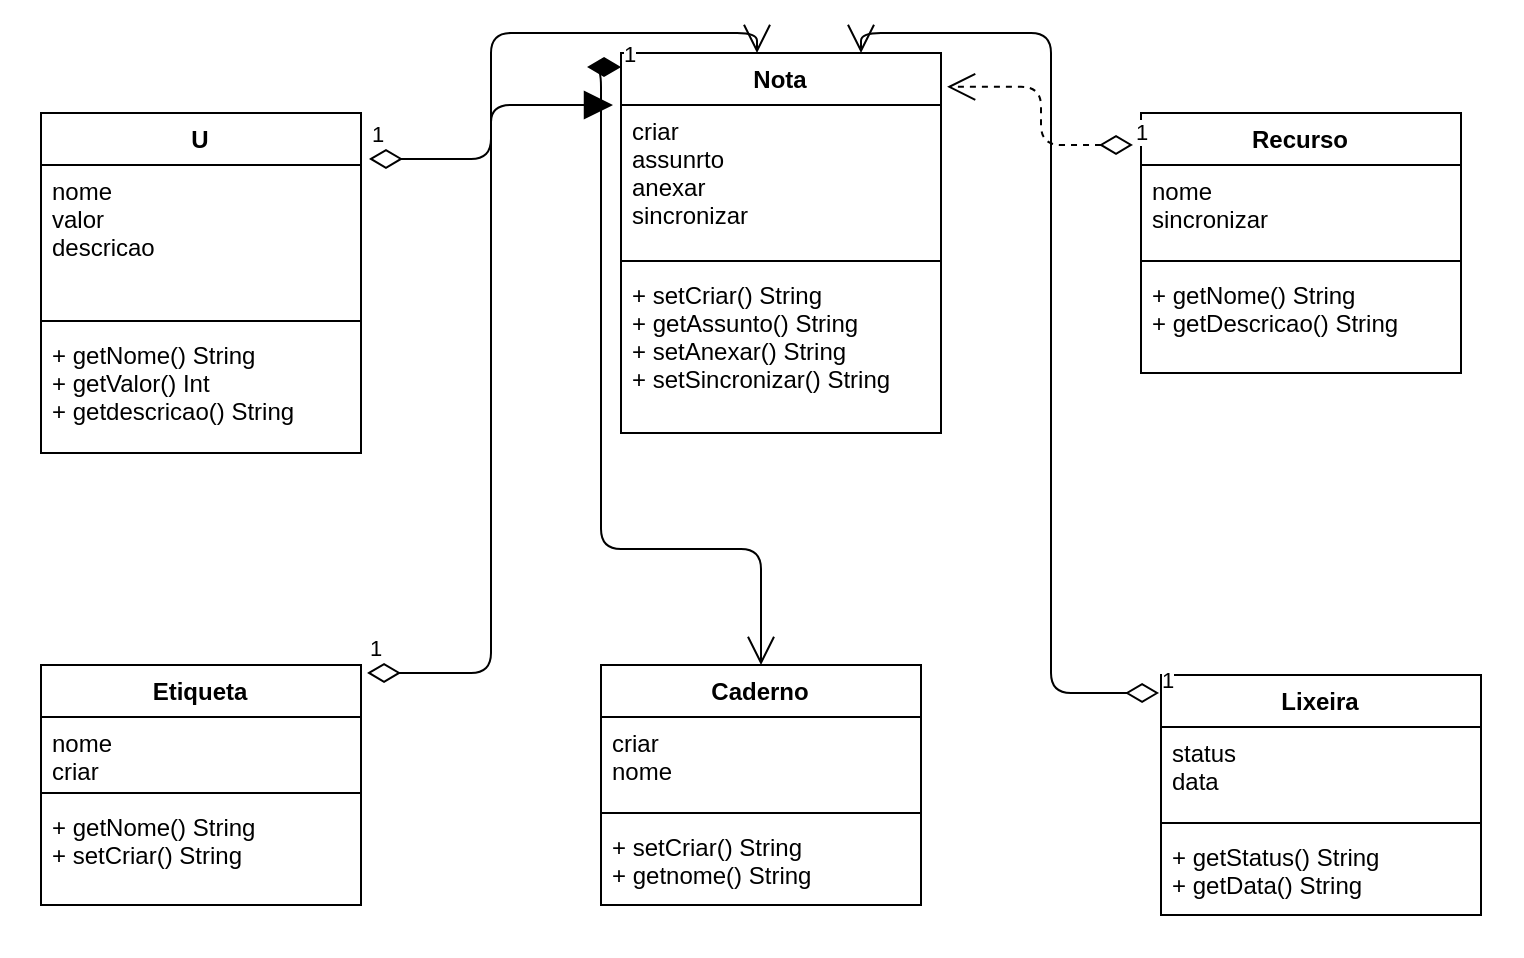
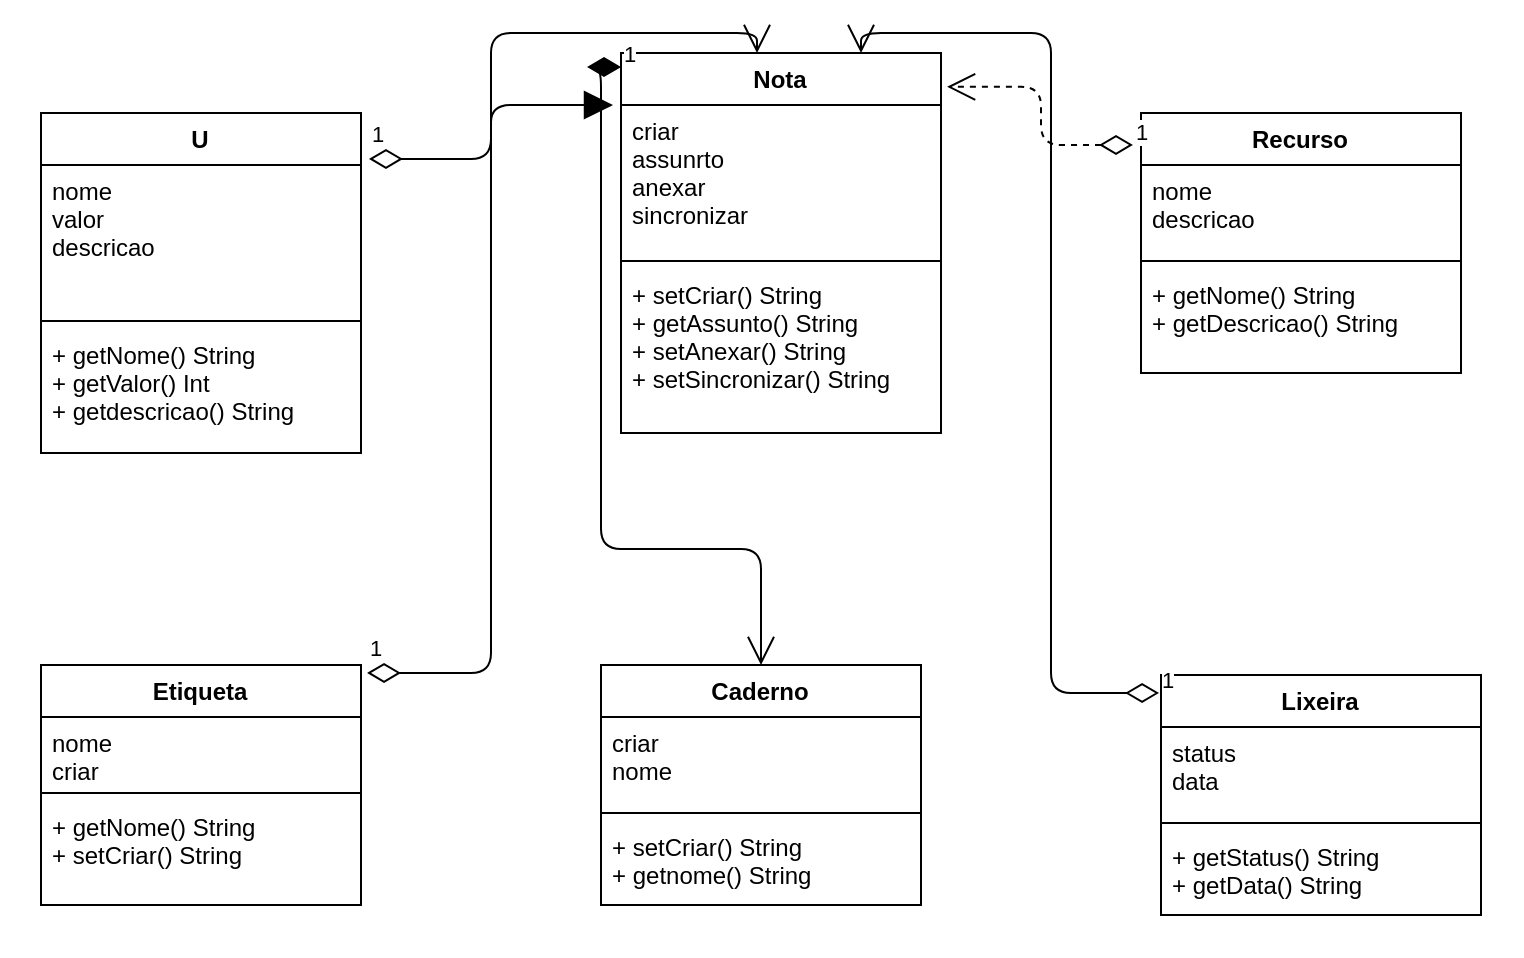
(1179, 192) -> (1179, 192)
